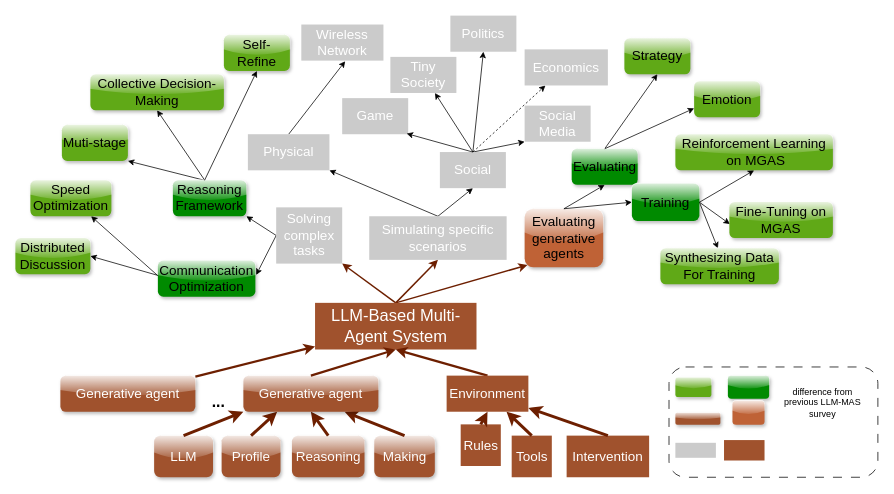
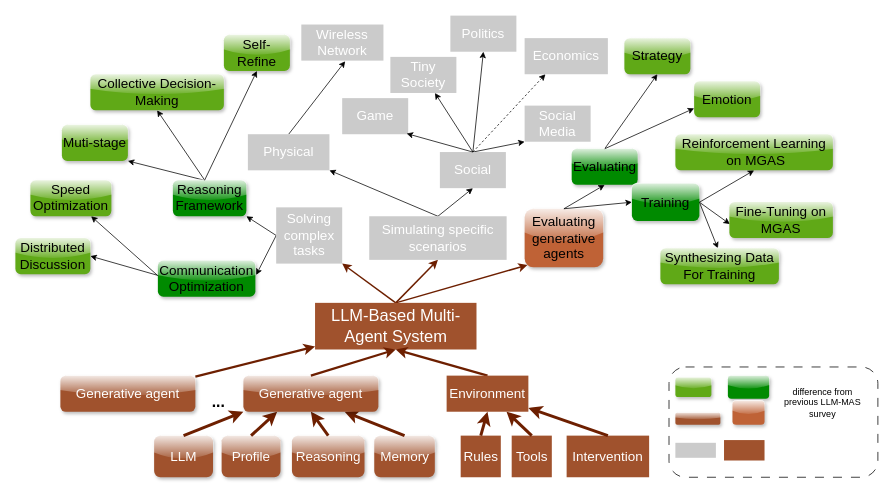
(566, 67) -> (566, 56)
(481, 445) -> (481, 456)
(405, 456) -> (405, 456)
